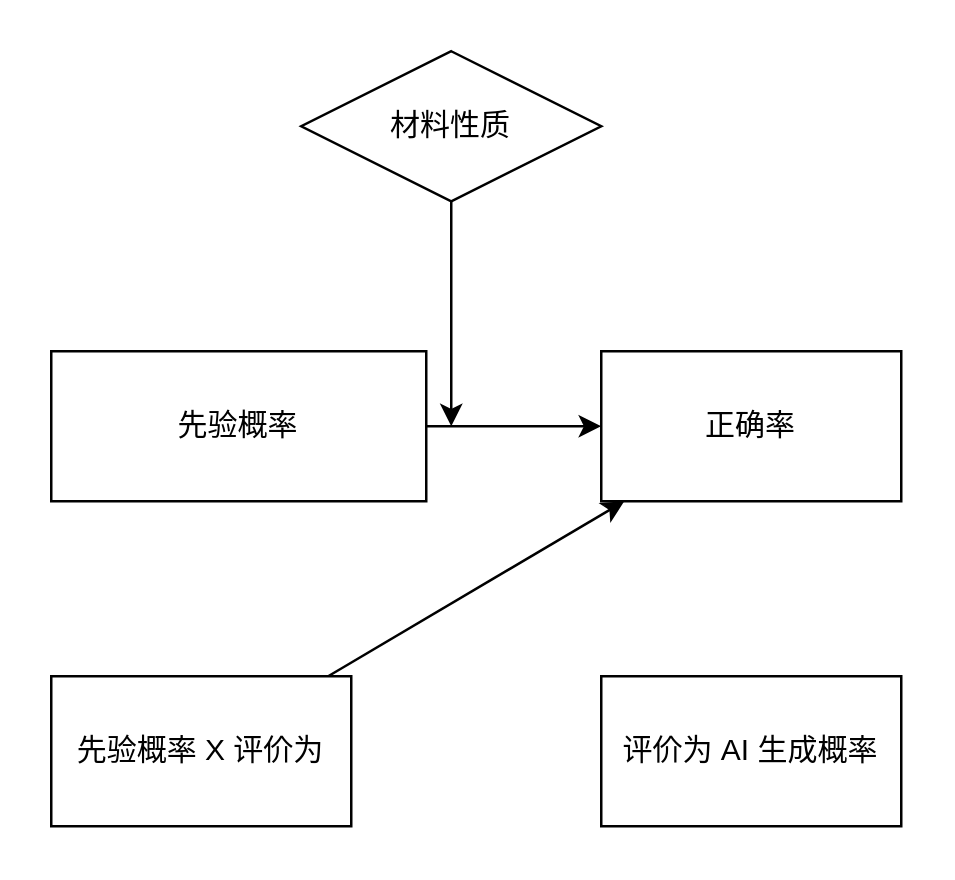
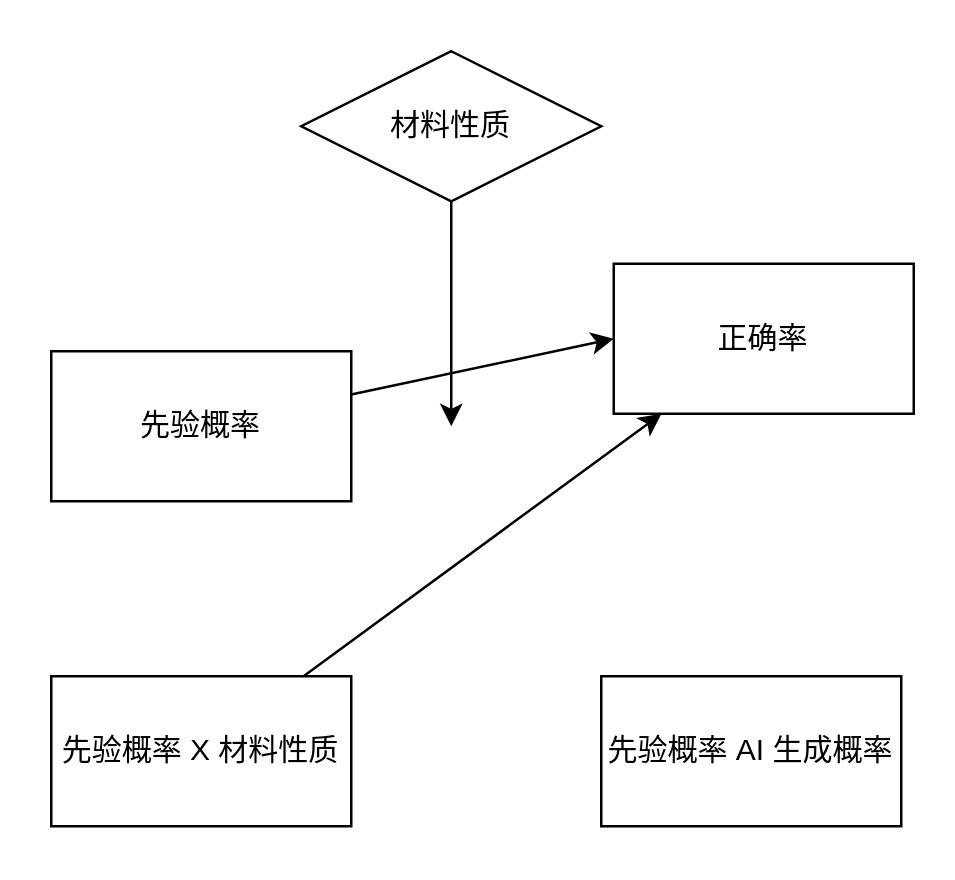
(239, 426) -> (201, 426)
(751, 426) -> (764, 339)
(201, 751) -> (201, 751)
(751, 751) -> (751, 751)
